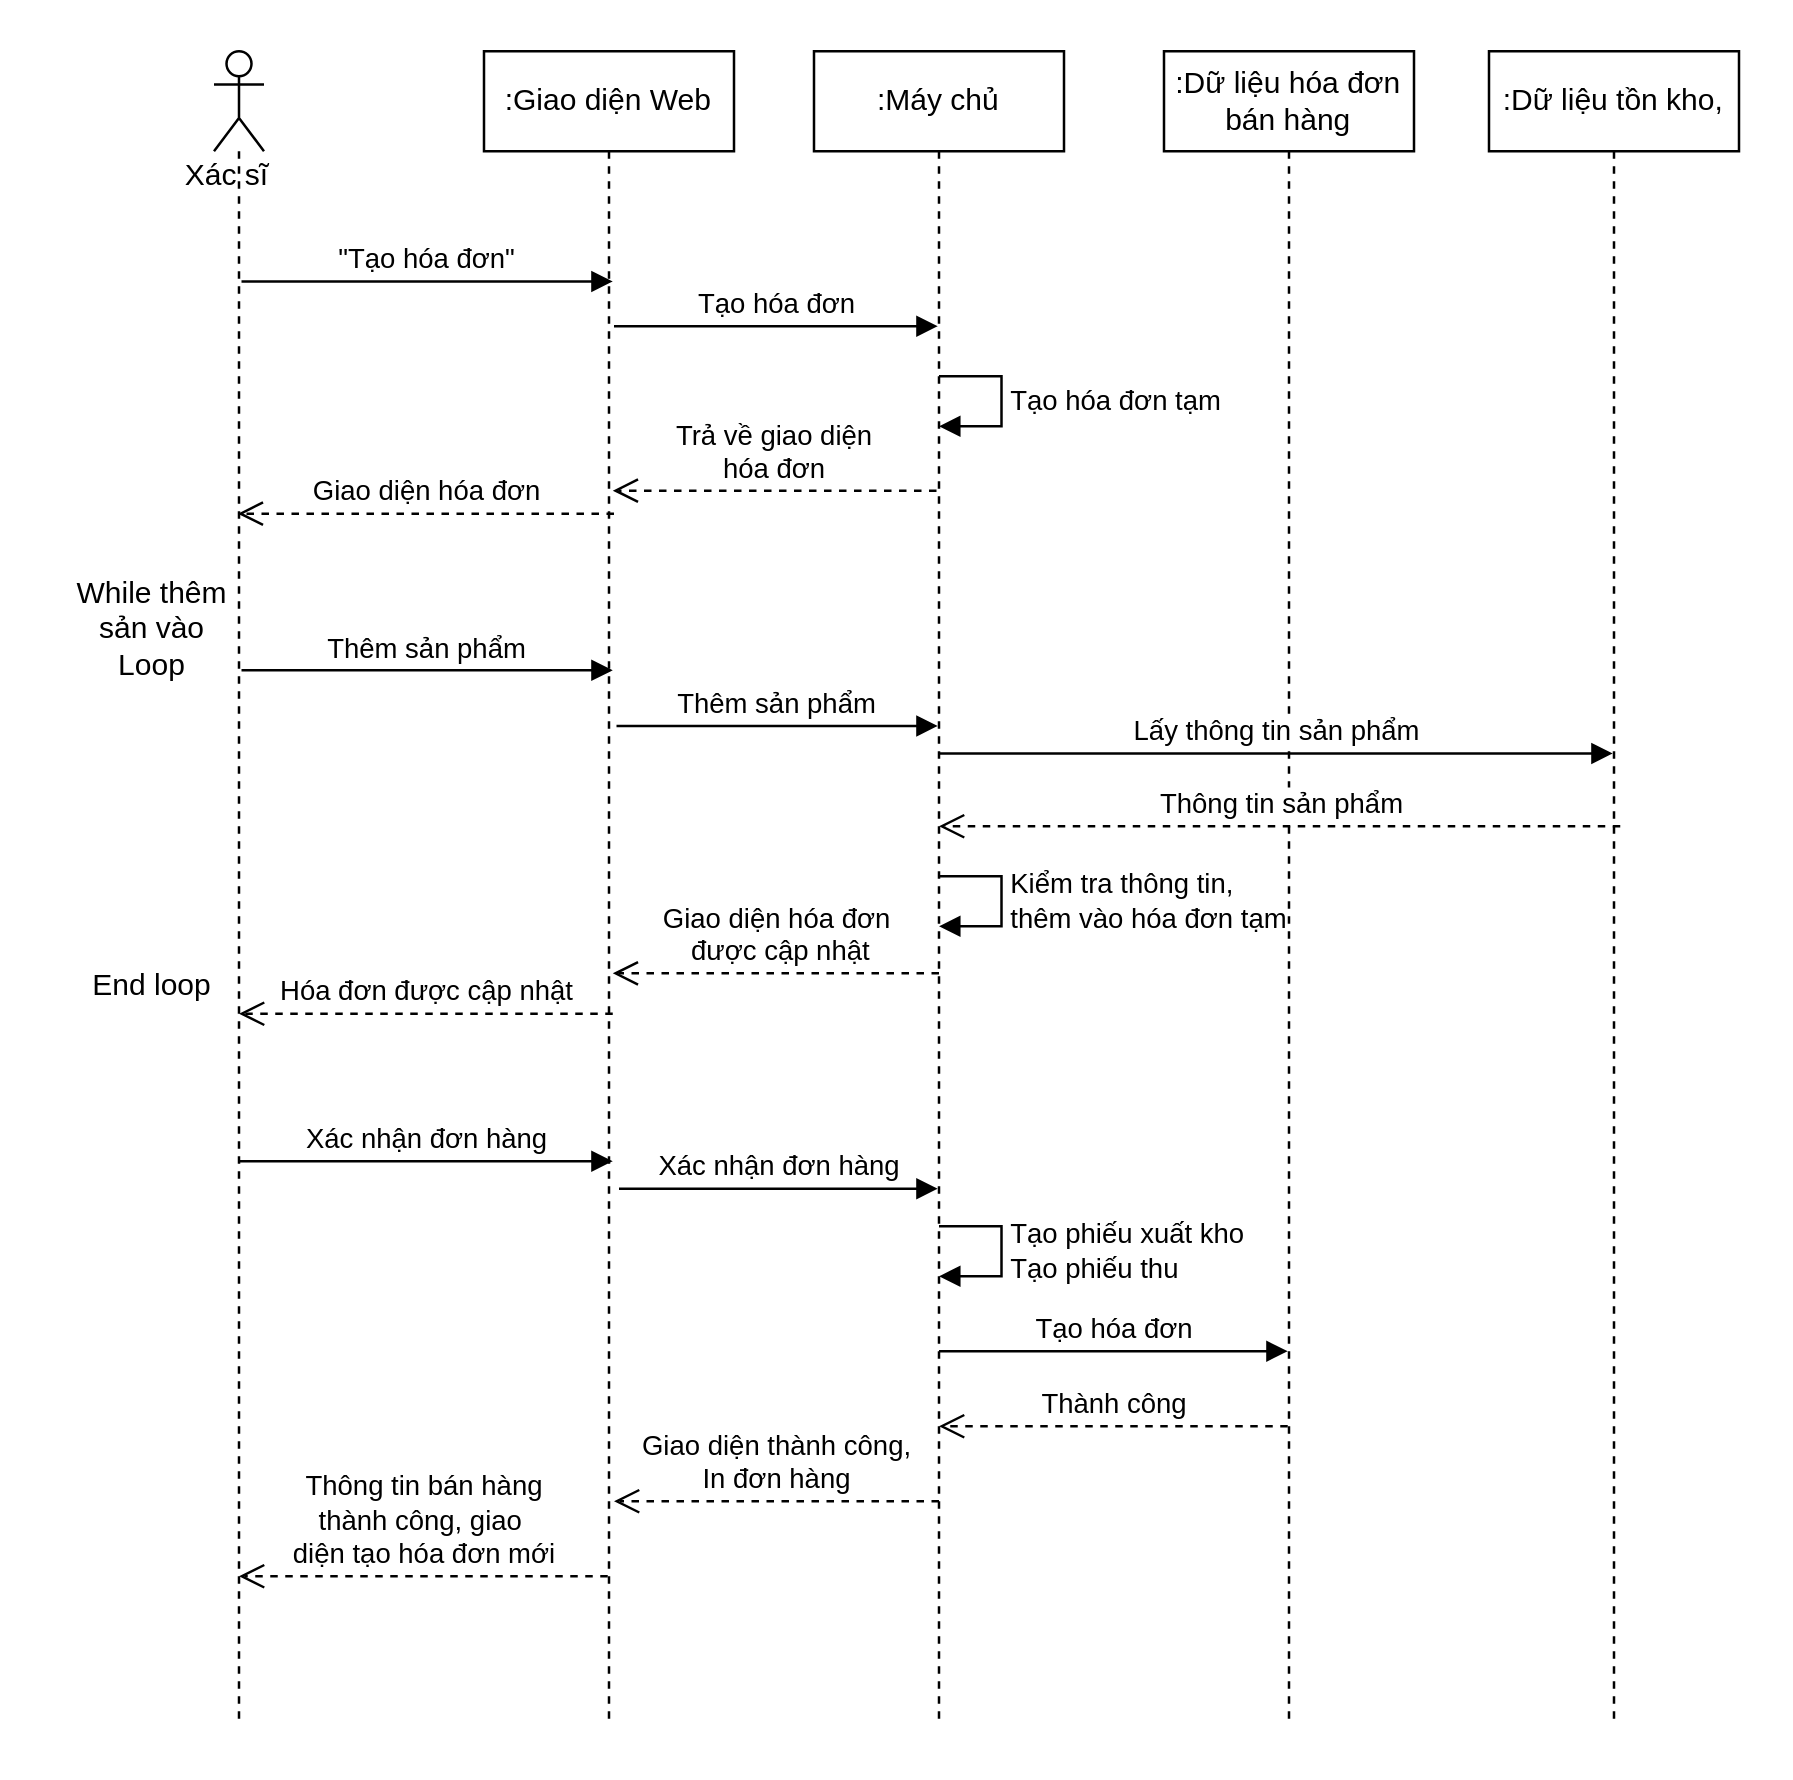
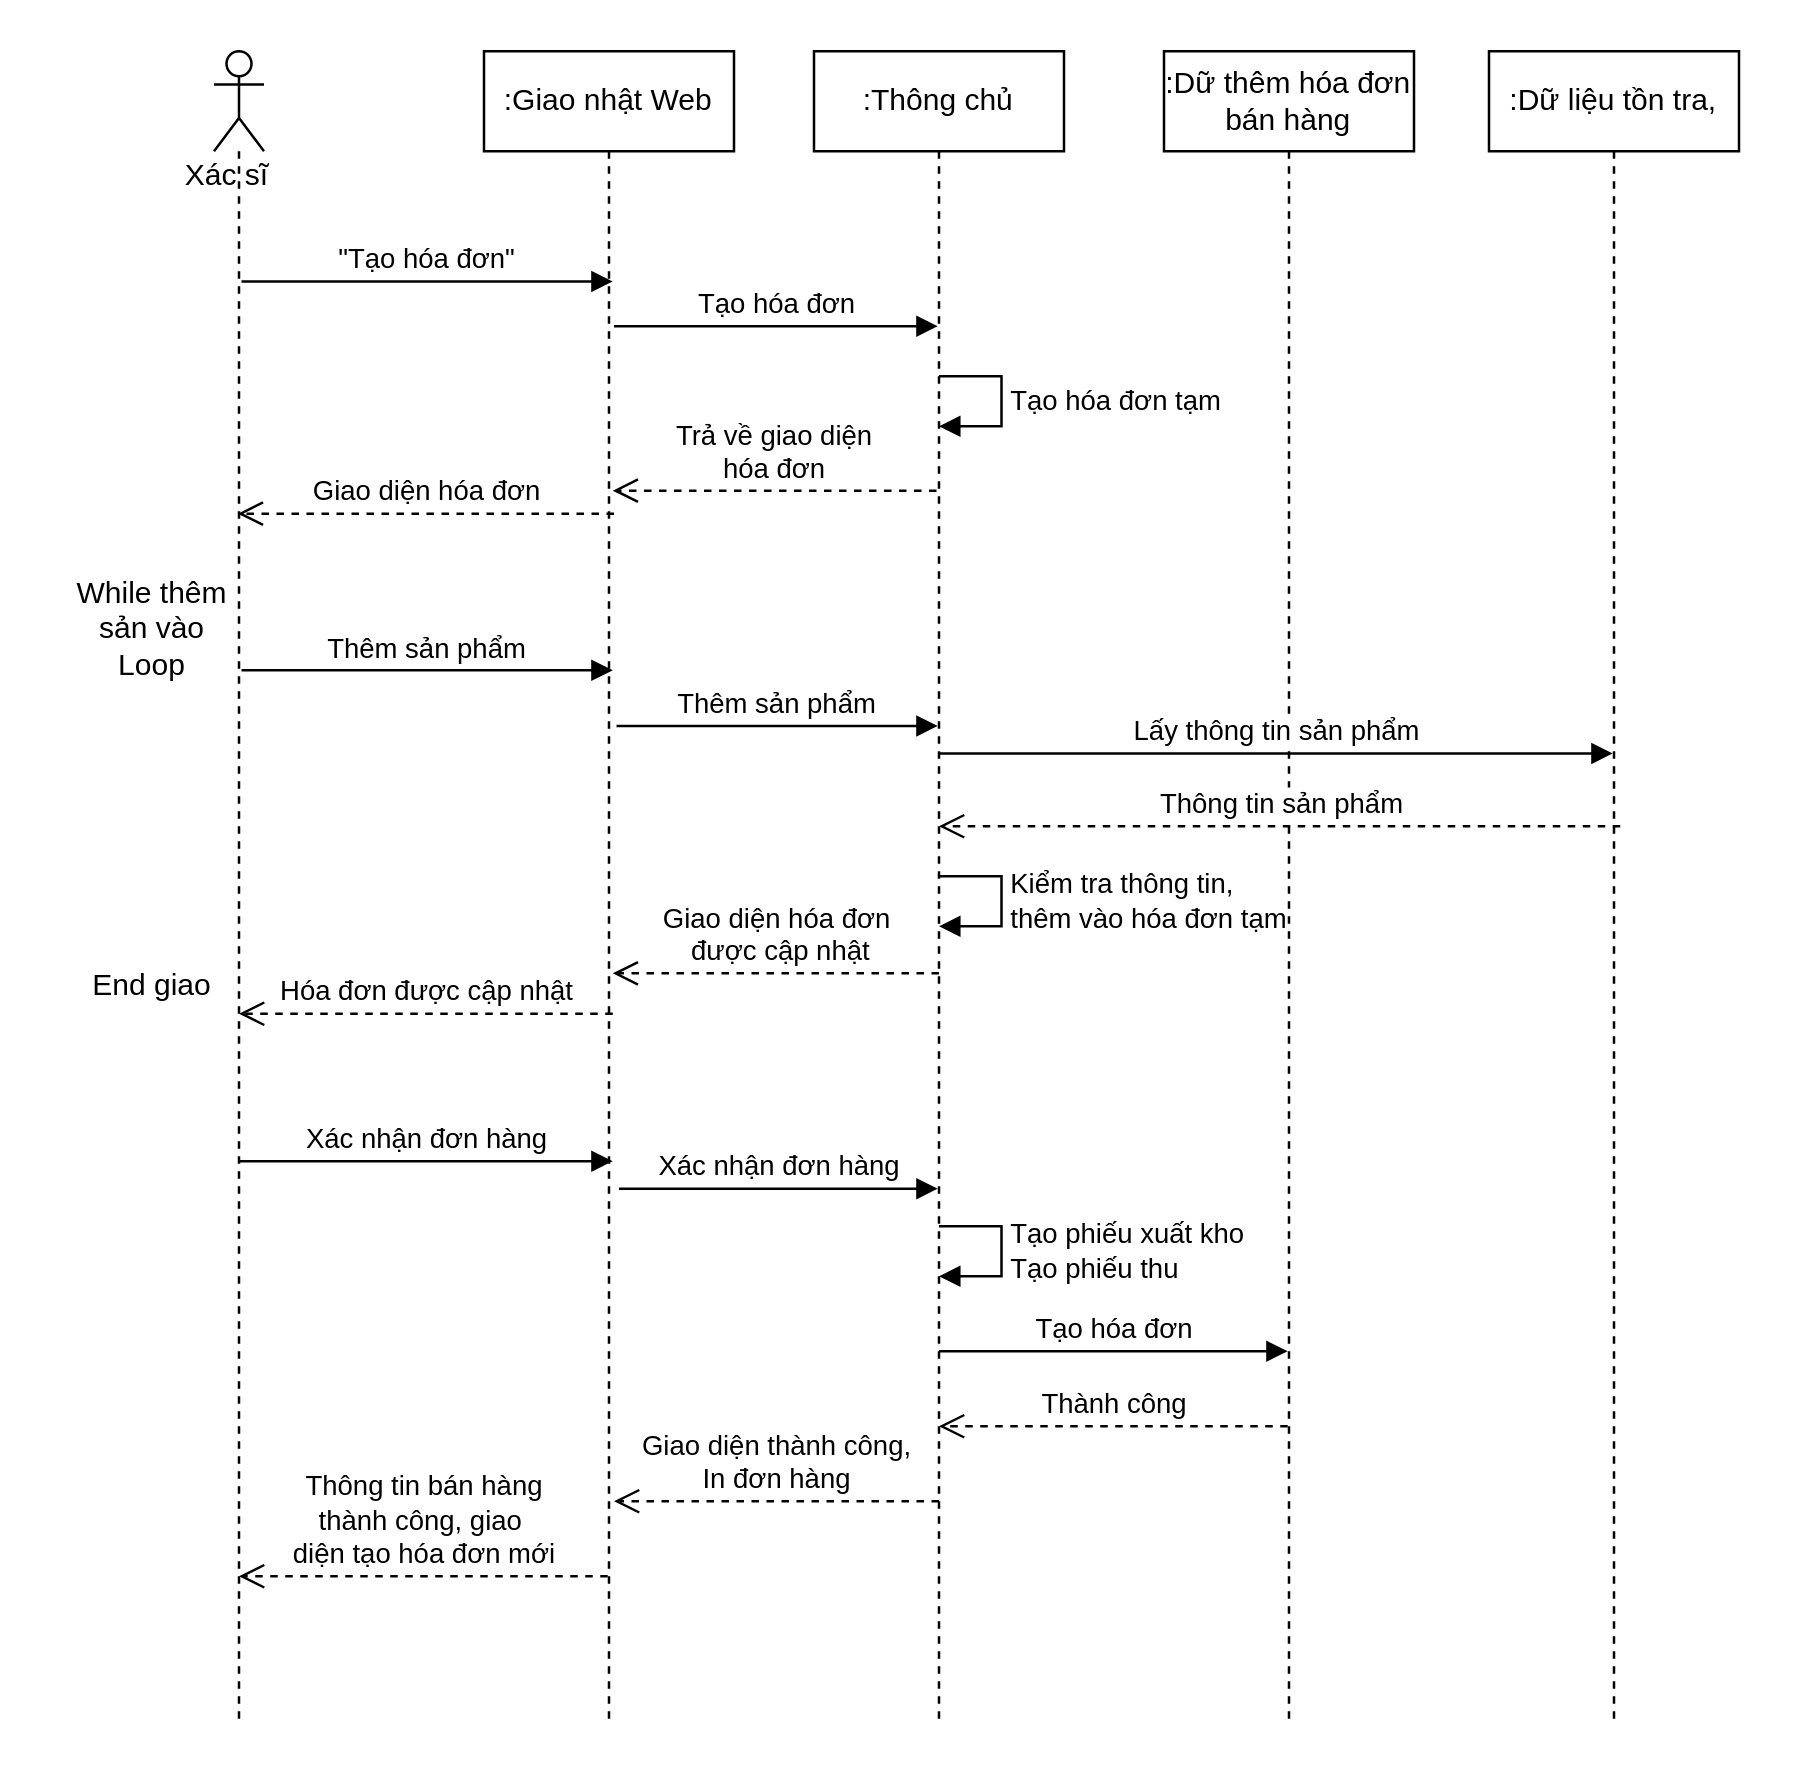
(609, 101) -> (609, 101)
(939, 101) -> (939, 101)
(1289, 101) -> (1289, 101)
(1614, 101) -> (1614, 101)
(153, 986) -> (153, 986)
